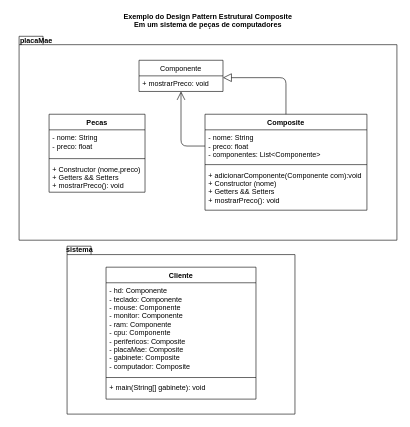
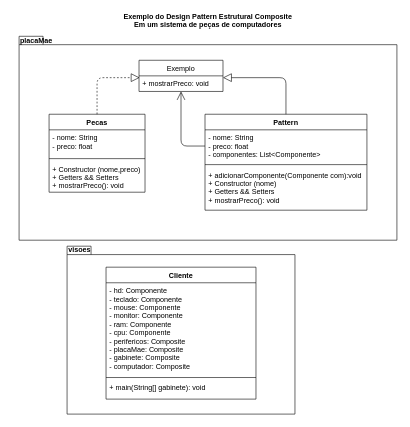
(181, 68) -> (181, 68)
none -> (98, 80)
(286, 122) -> (286, 122)
(79, 250) -> (79, 250)
